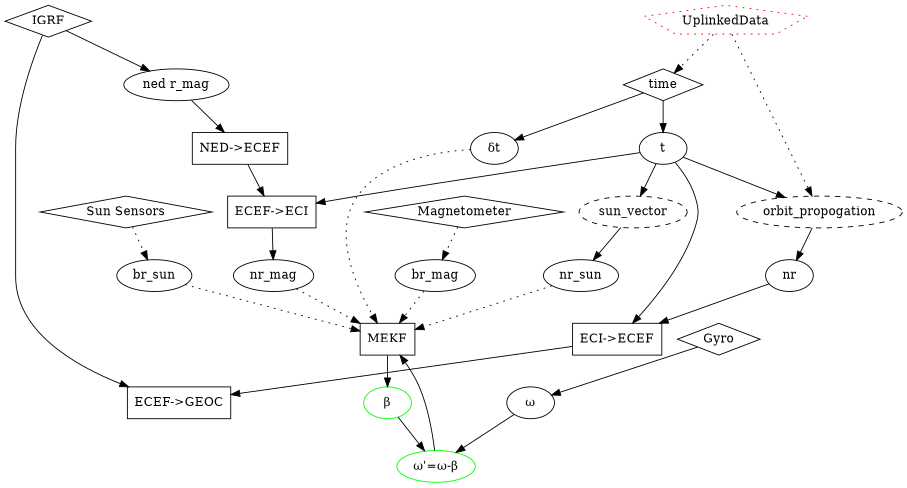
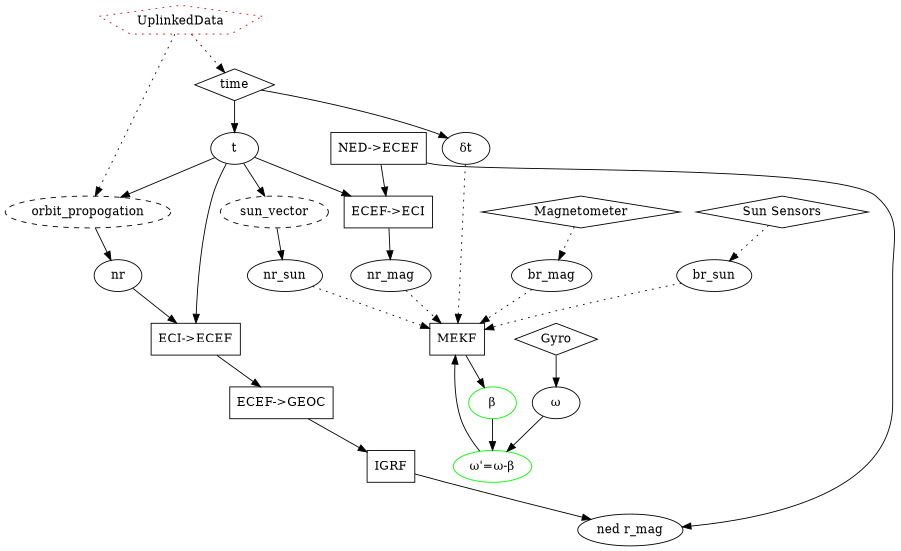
(48, 21) -> (391, 466)
(205, 113) -> (882, 203)
(16, 233) -> (334, 433)
